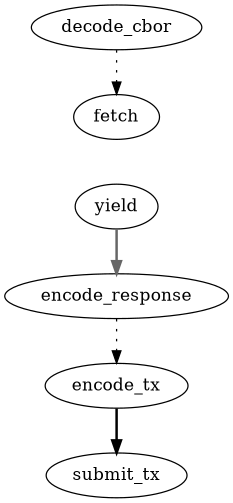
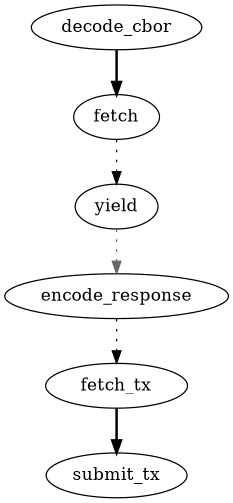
(117, 66) -> (117, 66)
none -> (117, 156)
(117, 245) -> (117, 245)
(117, 386) -> (117, 386)
